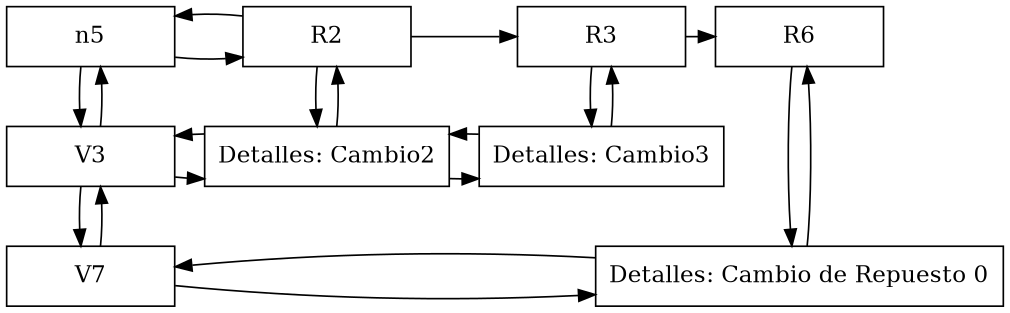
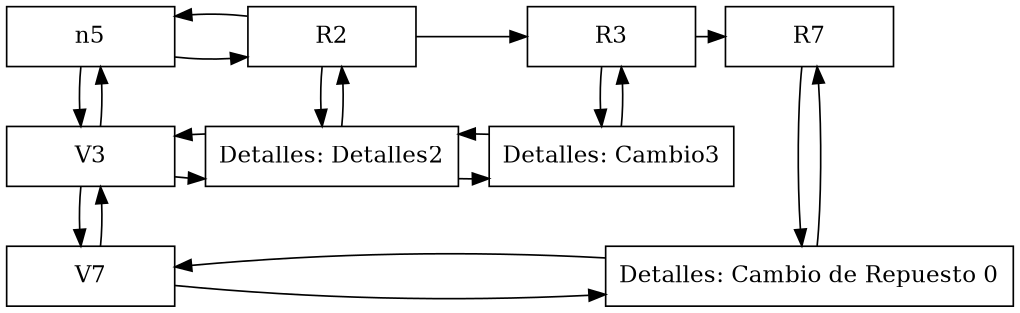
(799, 37) -> (809, 37)
(327, 156) -> (332, 156)
